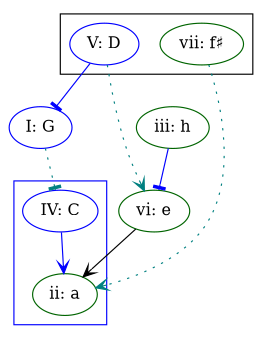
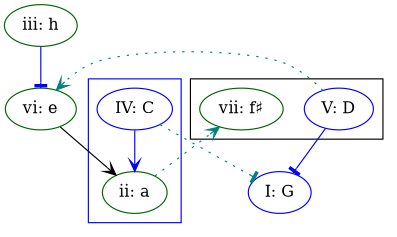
(50, 166) -> (206, 150)
(216, 203) -> (189, 150)
